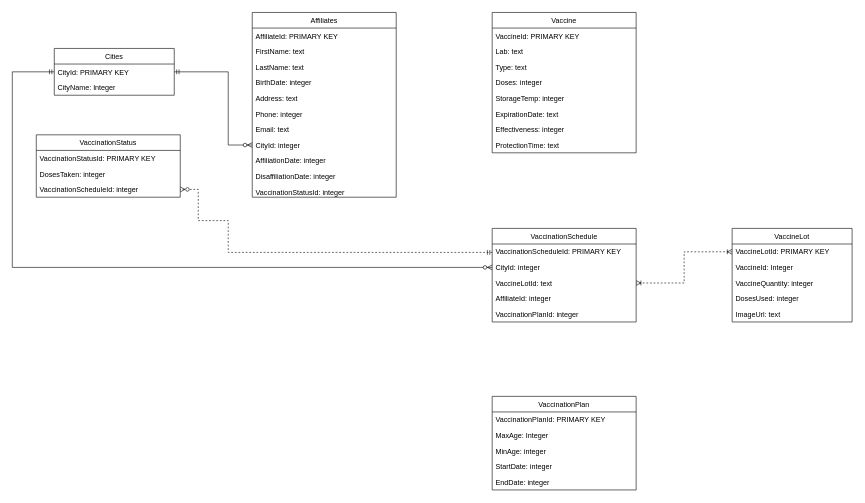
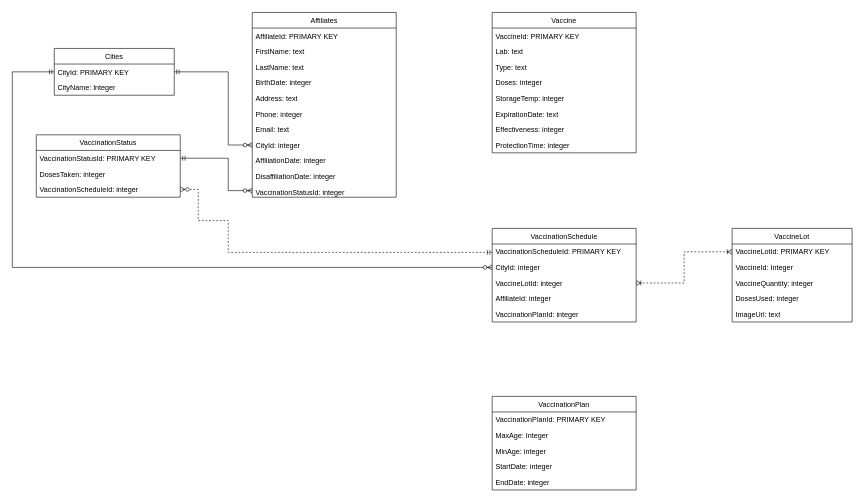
(532, 145) -> (537, 145)
none -> (228, 162)
(529, 283) -> (534, 283)
